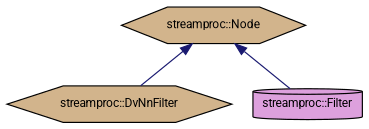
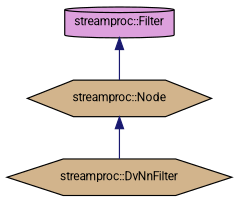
(267, 70) -> (119, 65)
